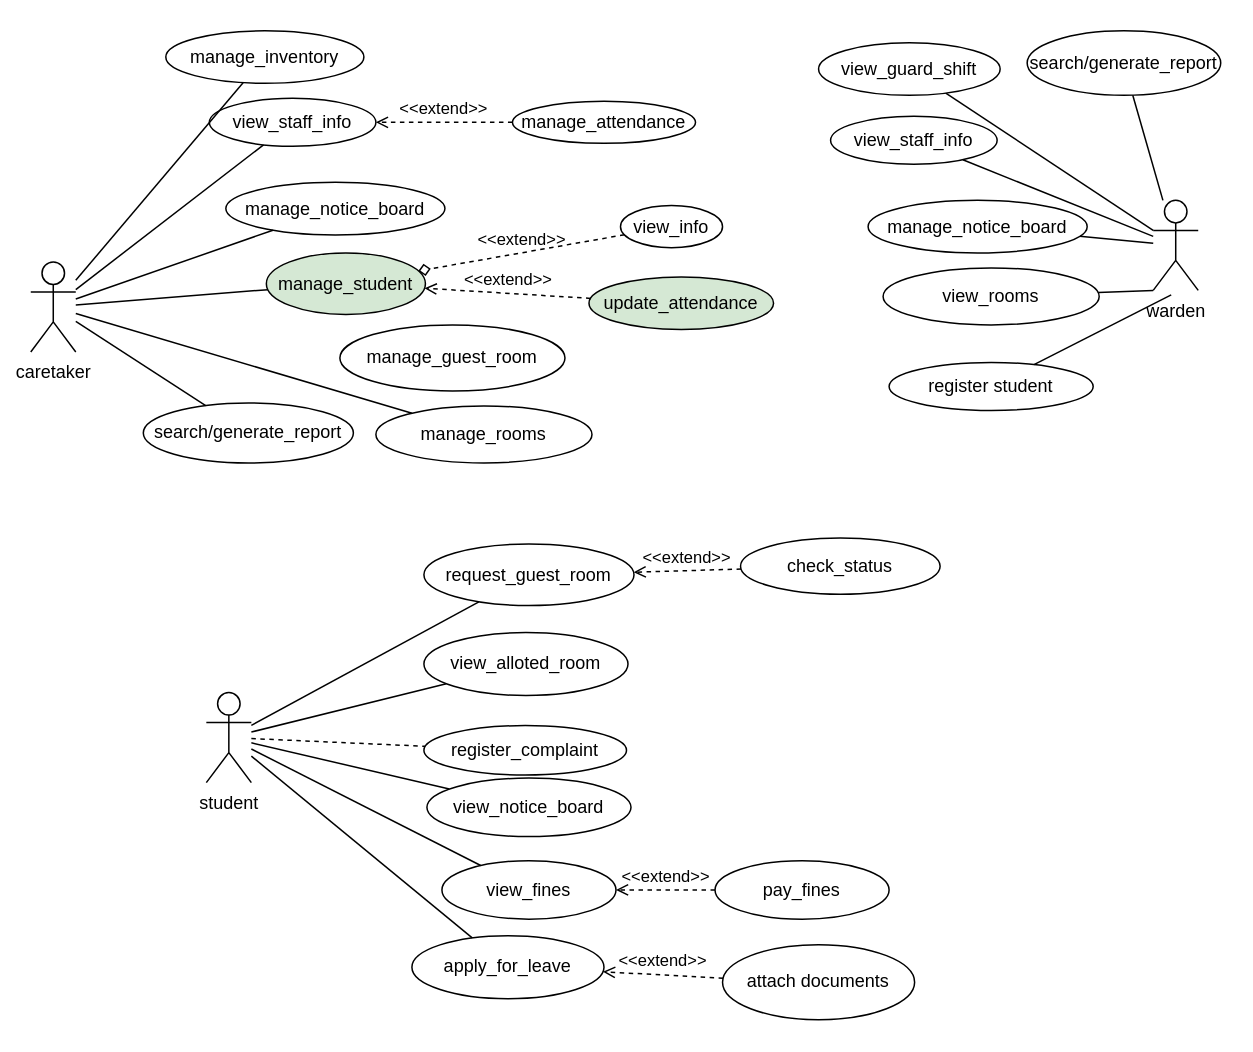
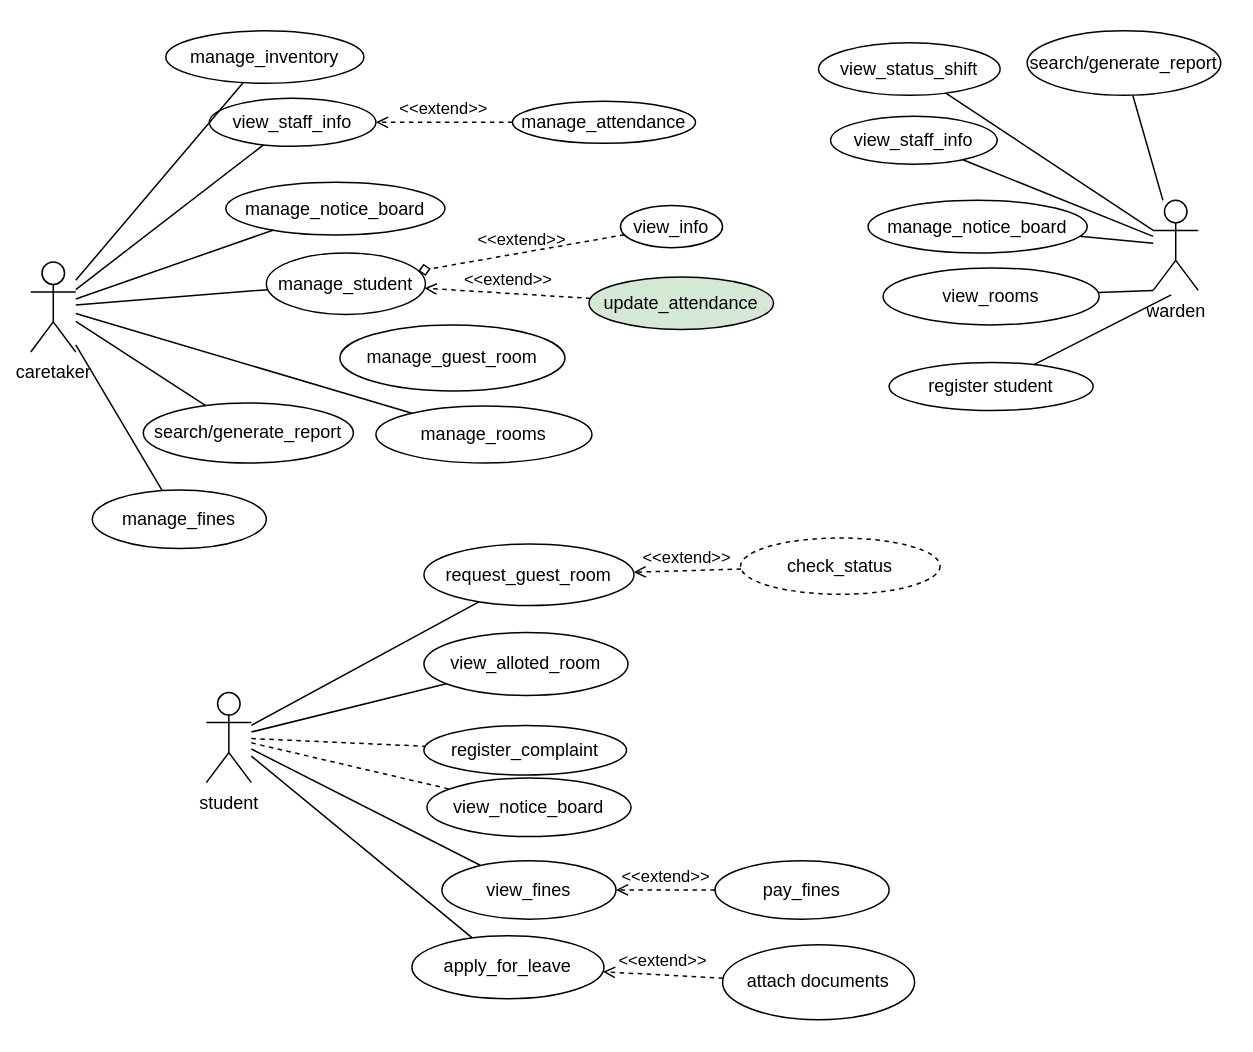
(909, 70) -> (909, 70)
(346, 284) -> (346, 284)
none -> (119, 418)
none -> (179, 519)
(840, 566) -> (840, 566)
(350, 765) -> (350, 765)
